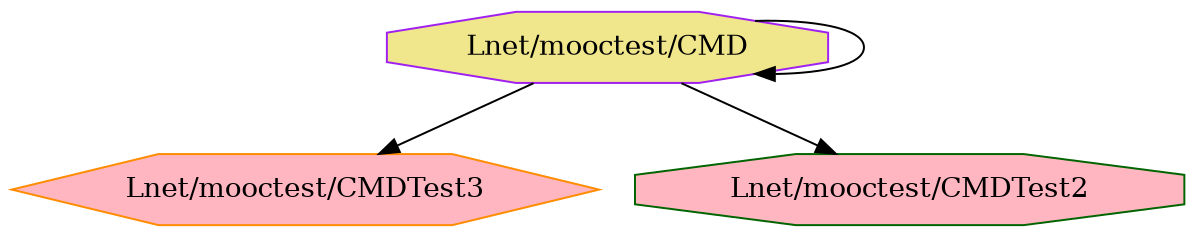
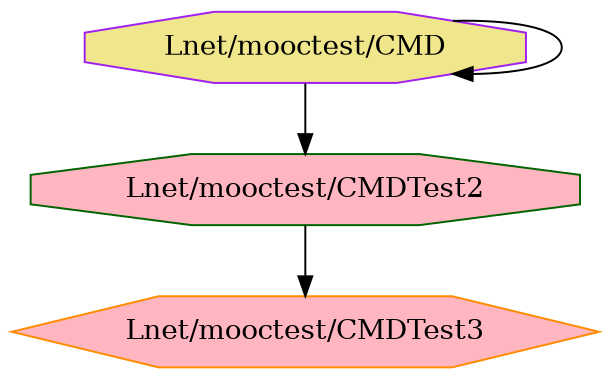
(465, 114) -> (305, 251)
